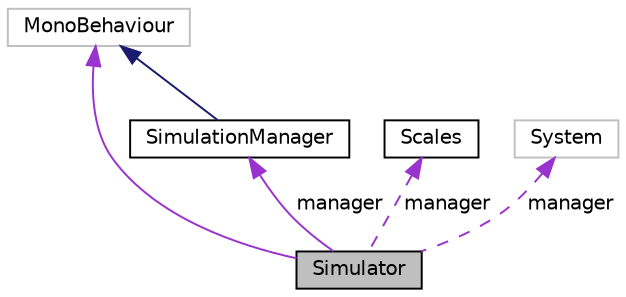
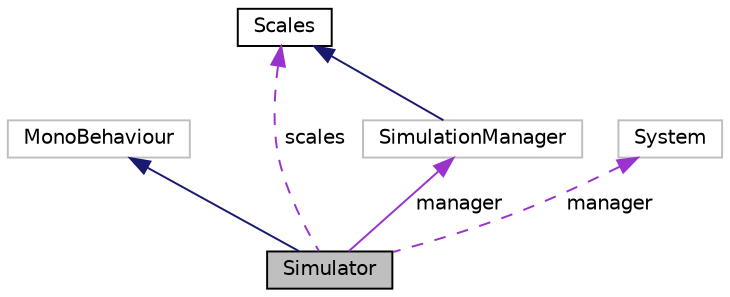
(177, 89) -> (387, 88)
(240, 139) -> (473, 139)
(154, 199) -> (223, 209)
(444, 205) -> (312, 139)
